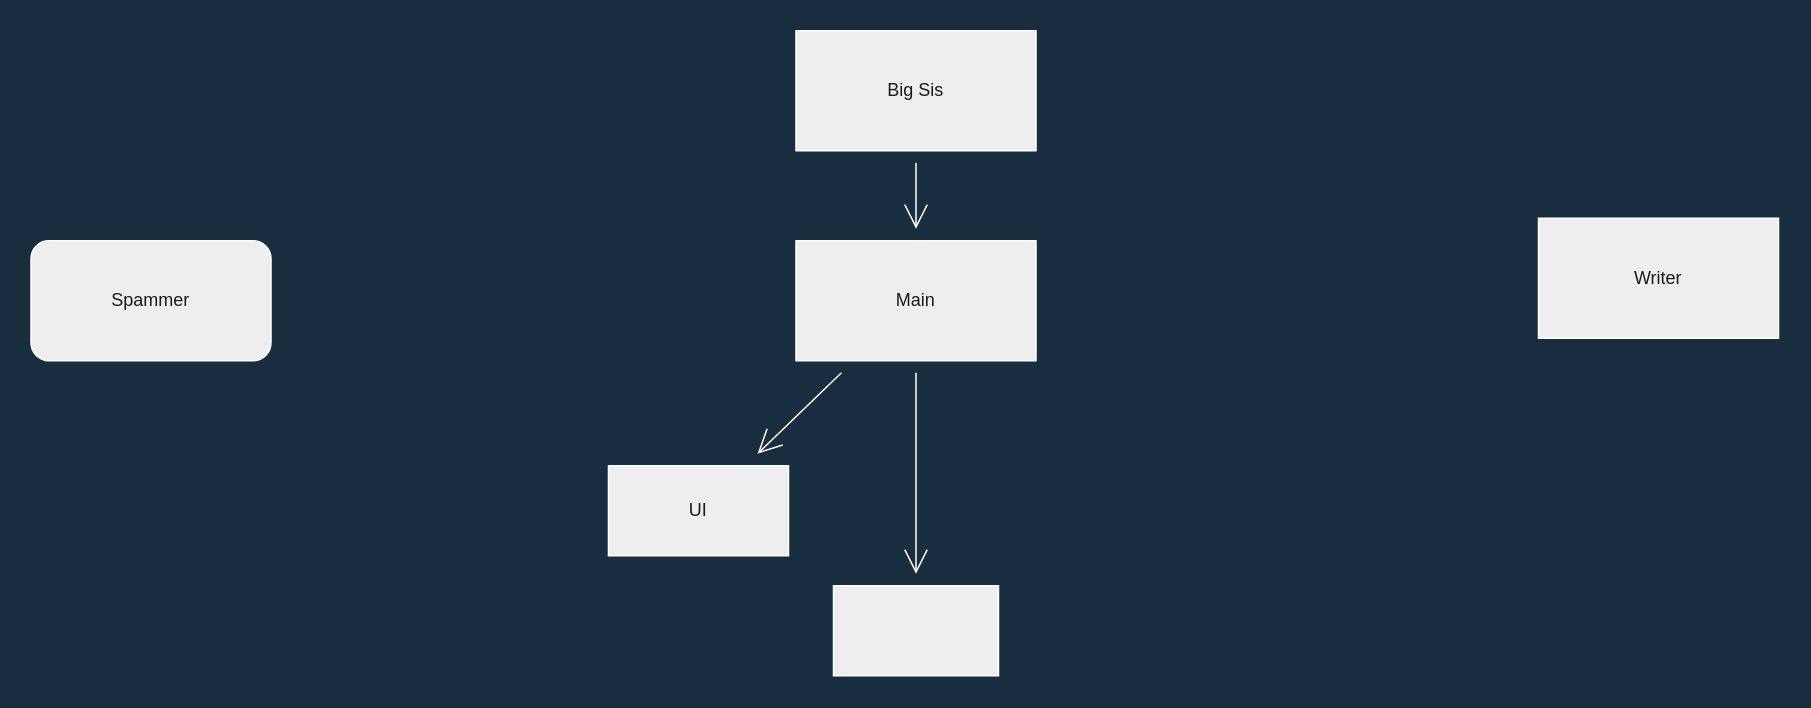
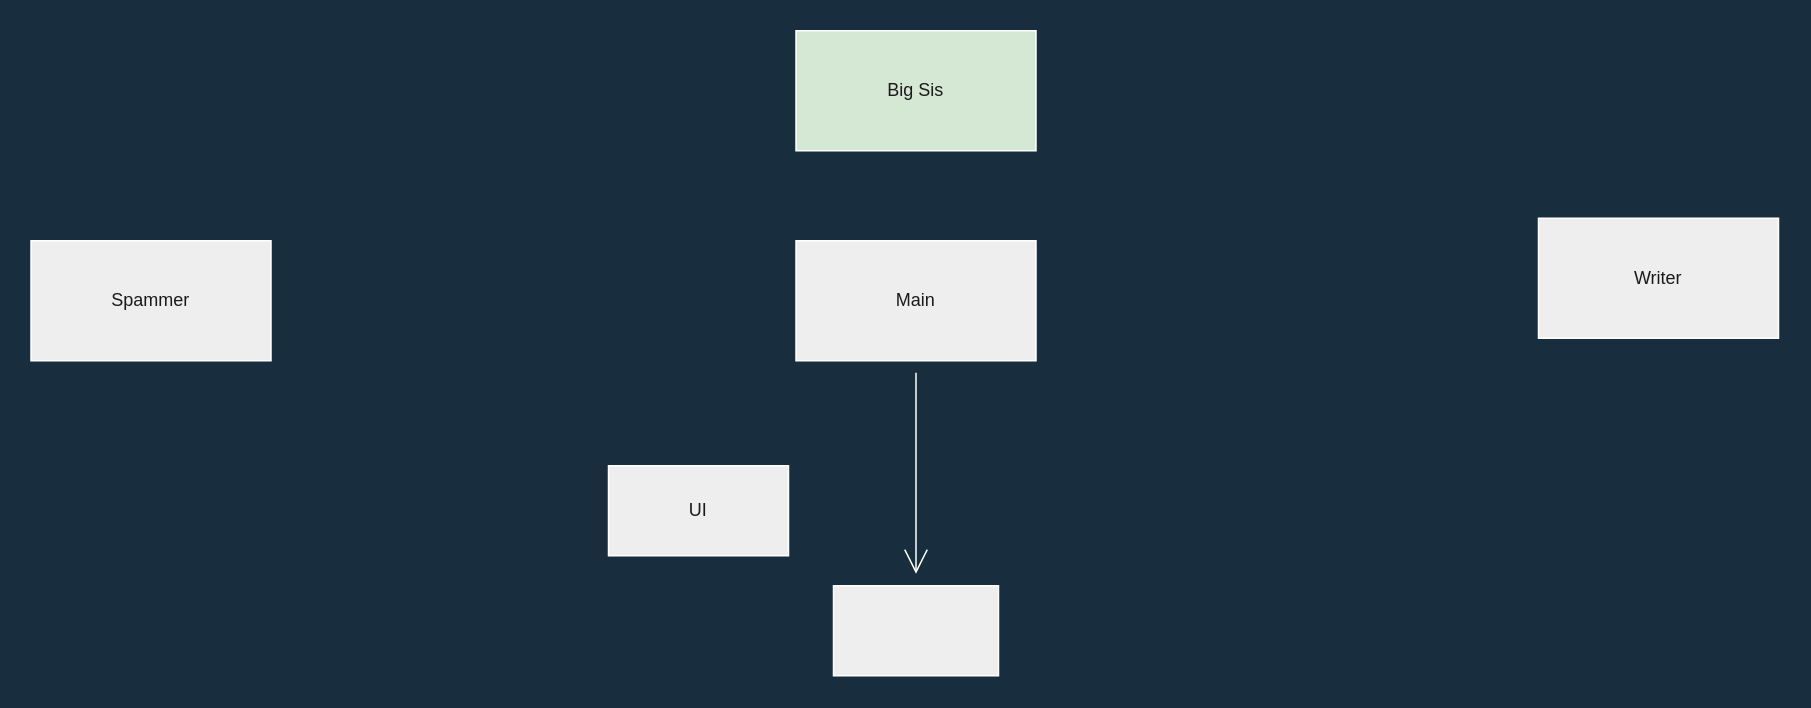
(916, 91) -> (916, 91)
(916, 194) -> none
(151, 301) -> (151, 301)
(800, 413) -> none
